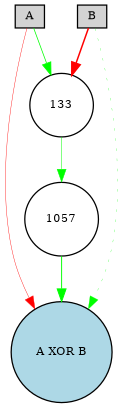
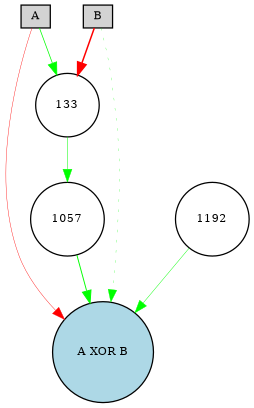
none -> (212, 219)
